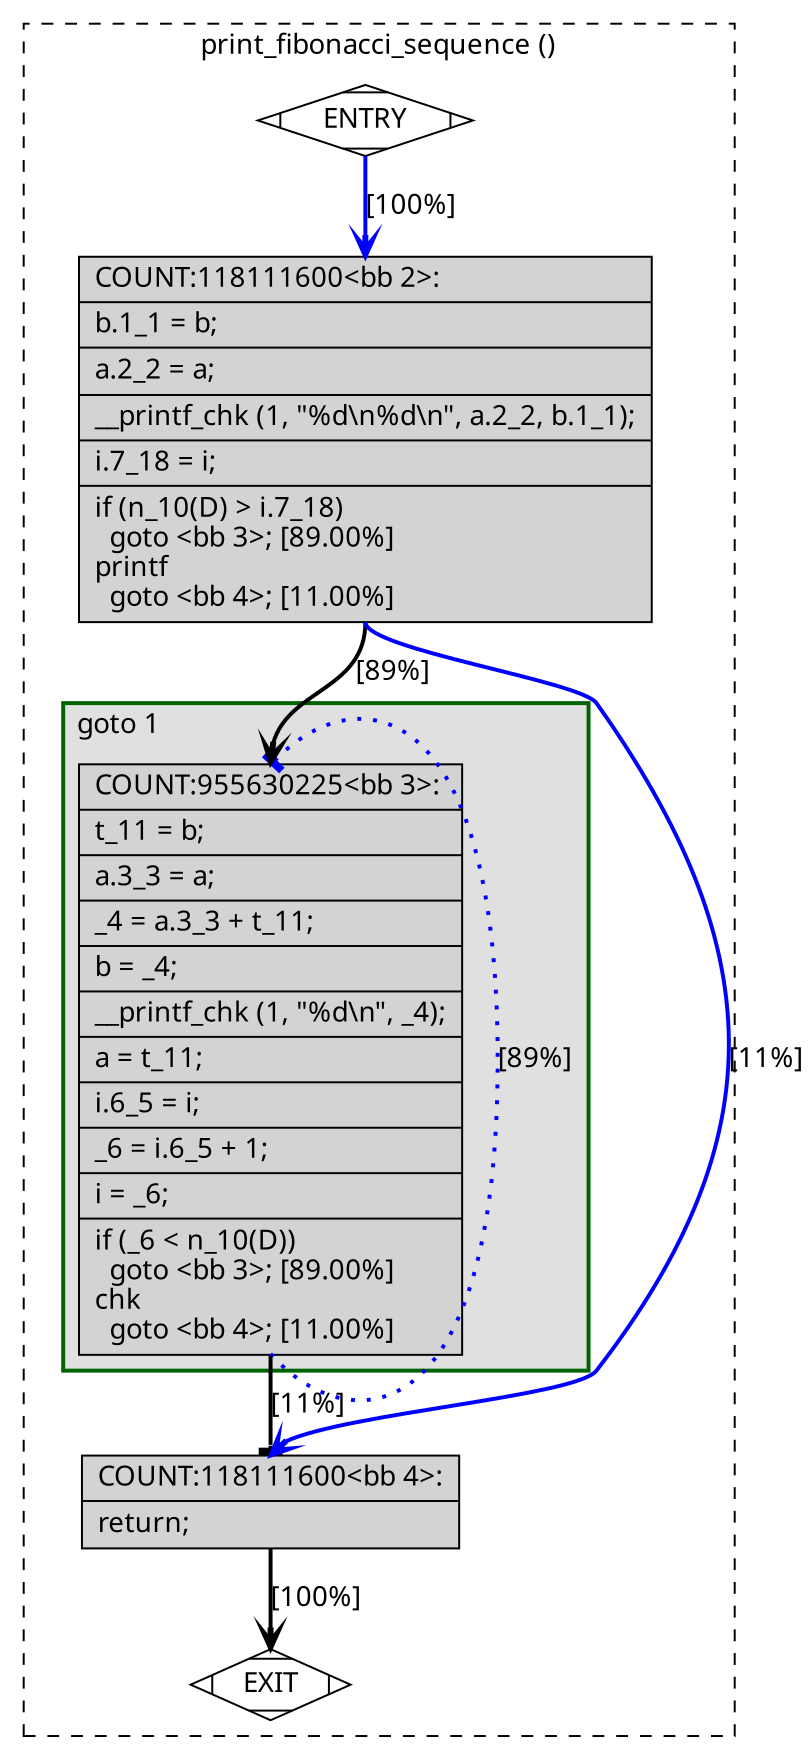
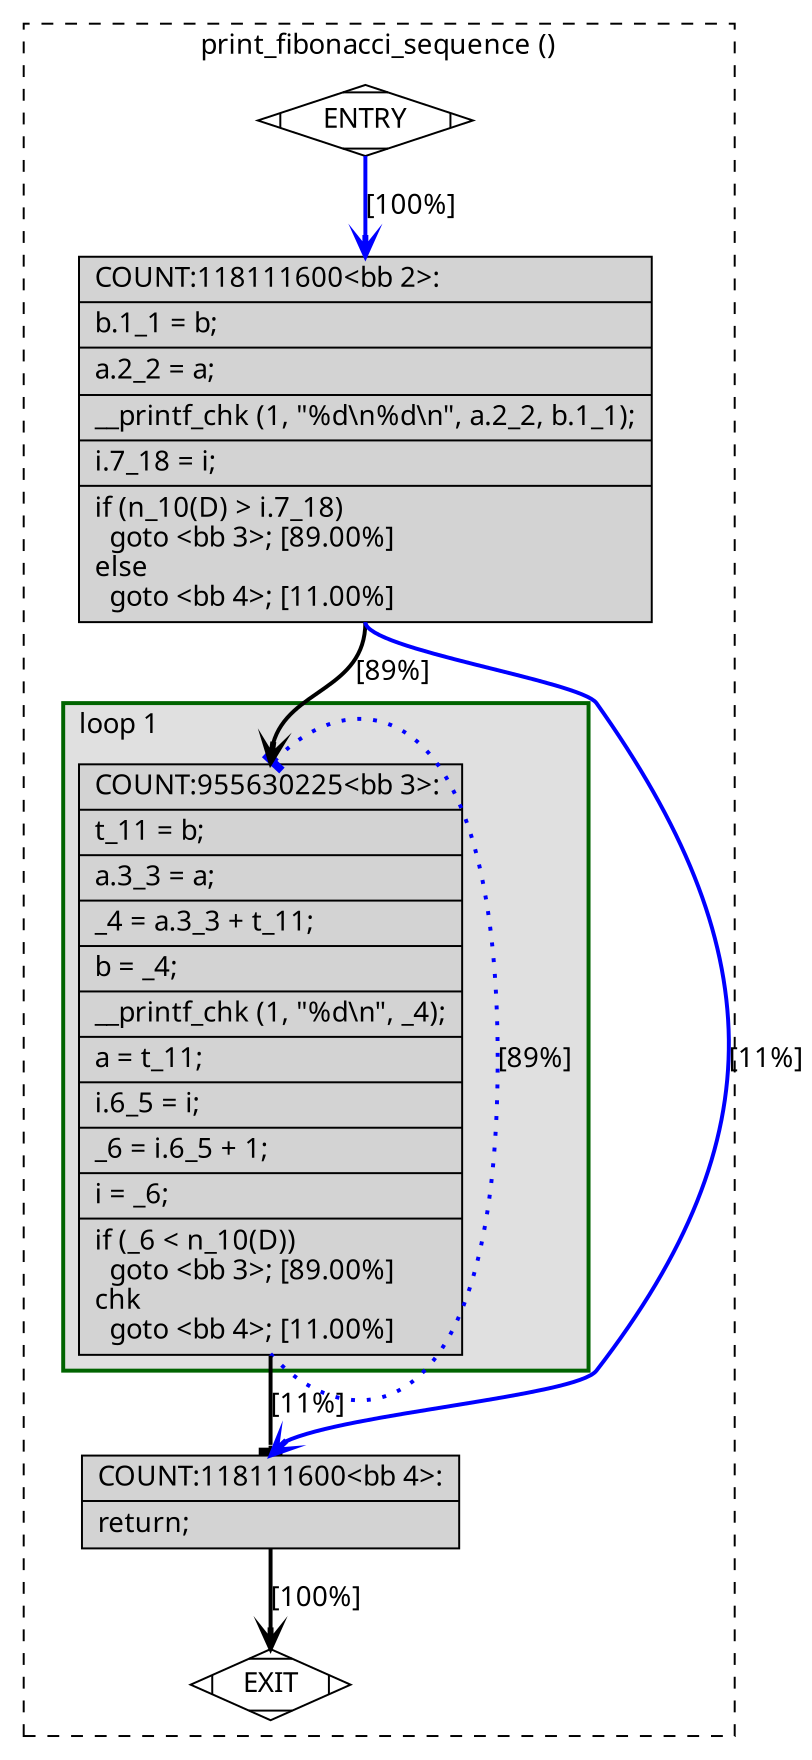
(131, 568) -> (122, 568)
(119, 726) -> (119, 726)
